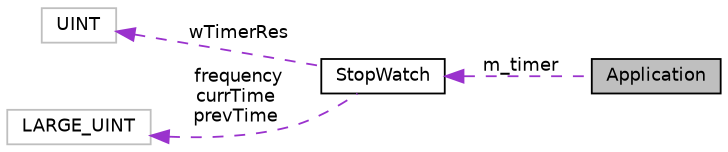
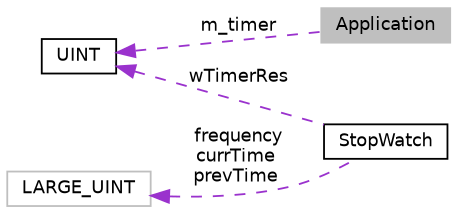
(79, 25) -> (79, 56)
(528, 76) -> (228, 41)
(656, 76) -> (386, 25)
